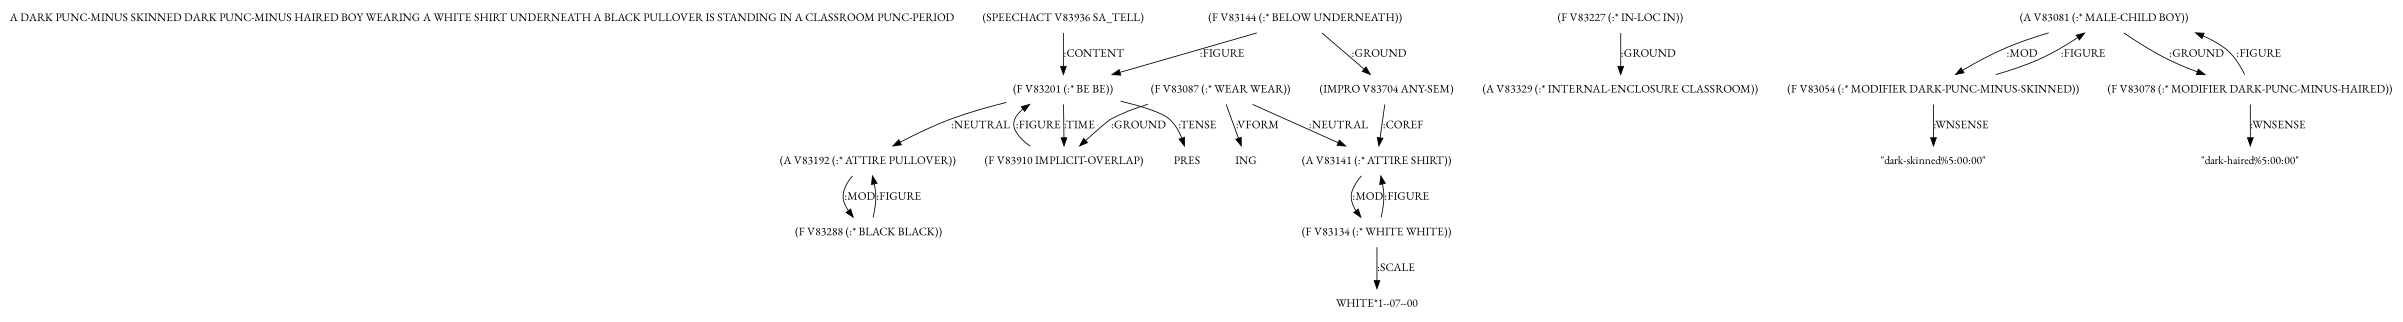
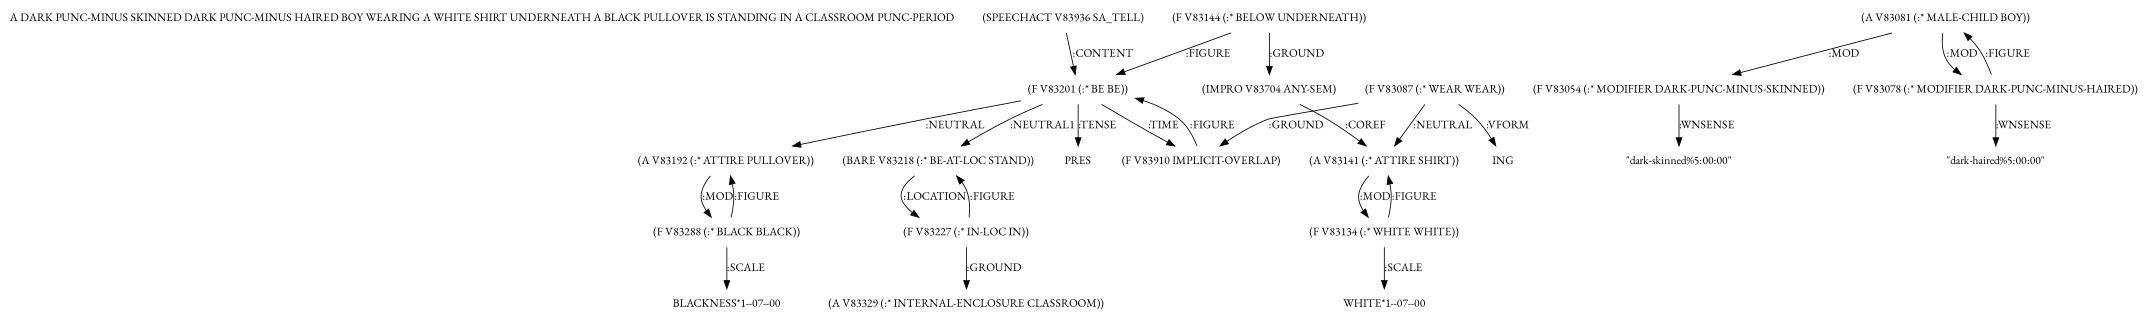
(2197, 54) -> (1962, 54)
(2038, 60) -> none
none -> (939, 161)
none -> (727, 304)
